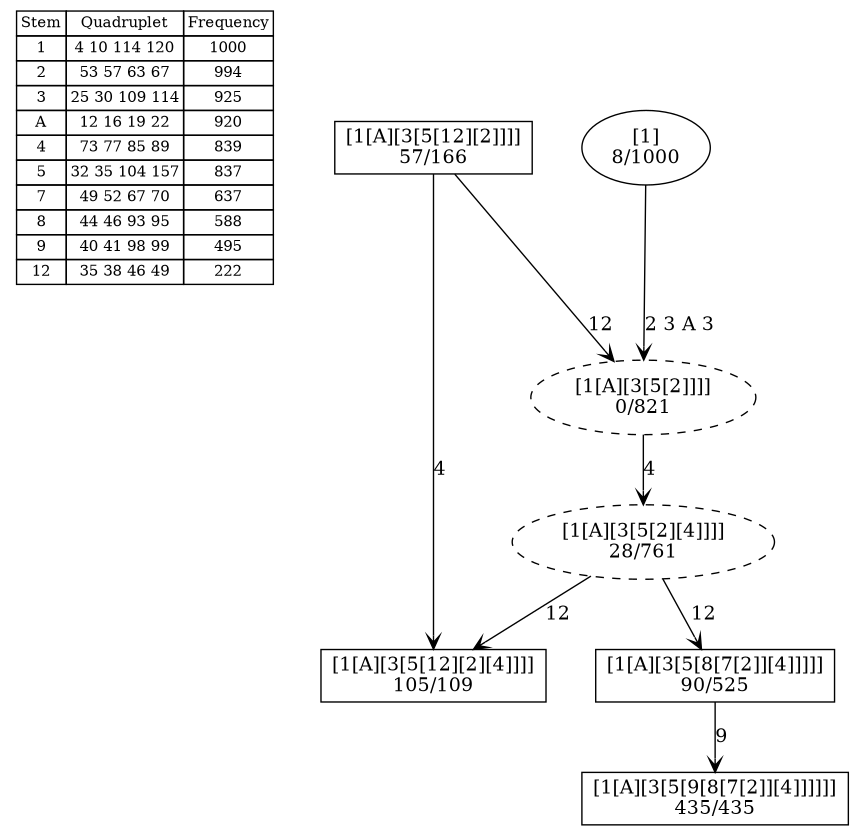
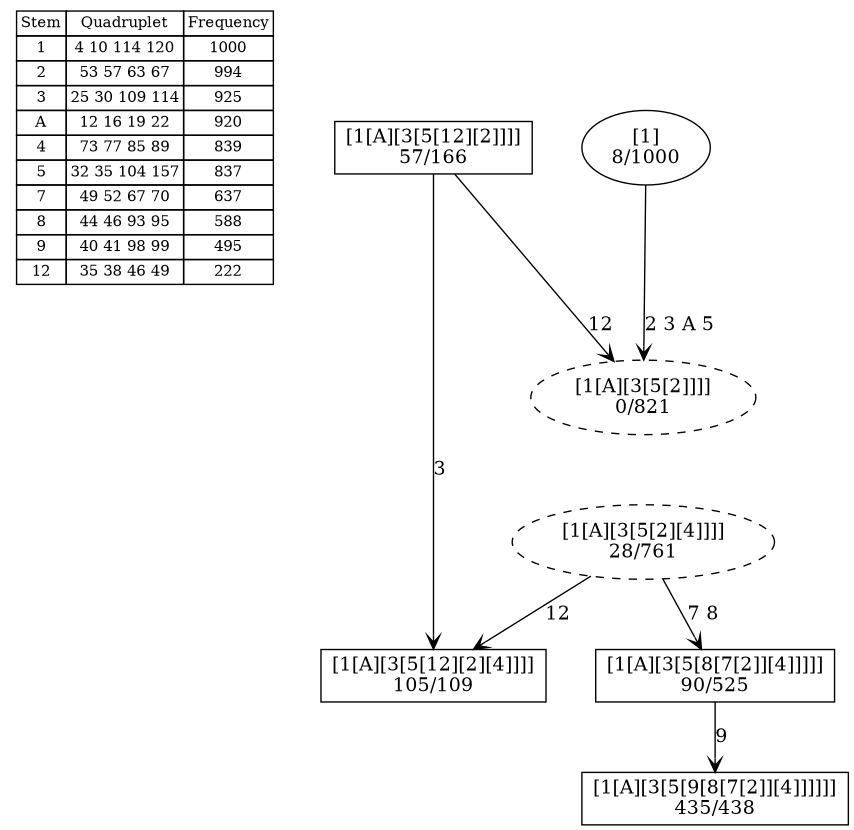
(683, 325) -> (683, 325)
(643, 463) -> none
(443, 470) -> (443, 470)
(707, 614) -> (707, 614)
(715, 799) -> (715, 799)
